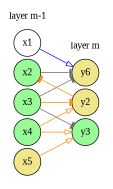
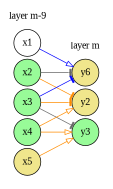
(28, 16) -> (28, 16)
(58, 88) -> (47, 83)
(47, 92) -> (47, 92)
